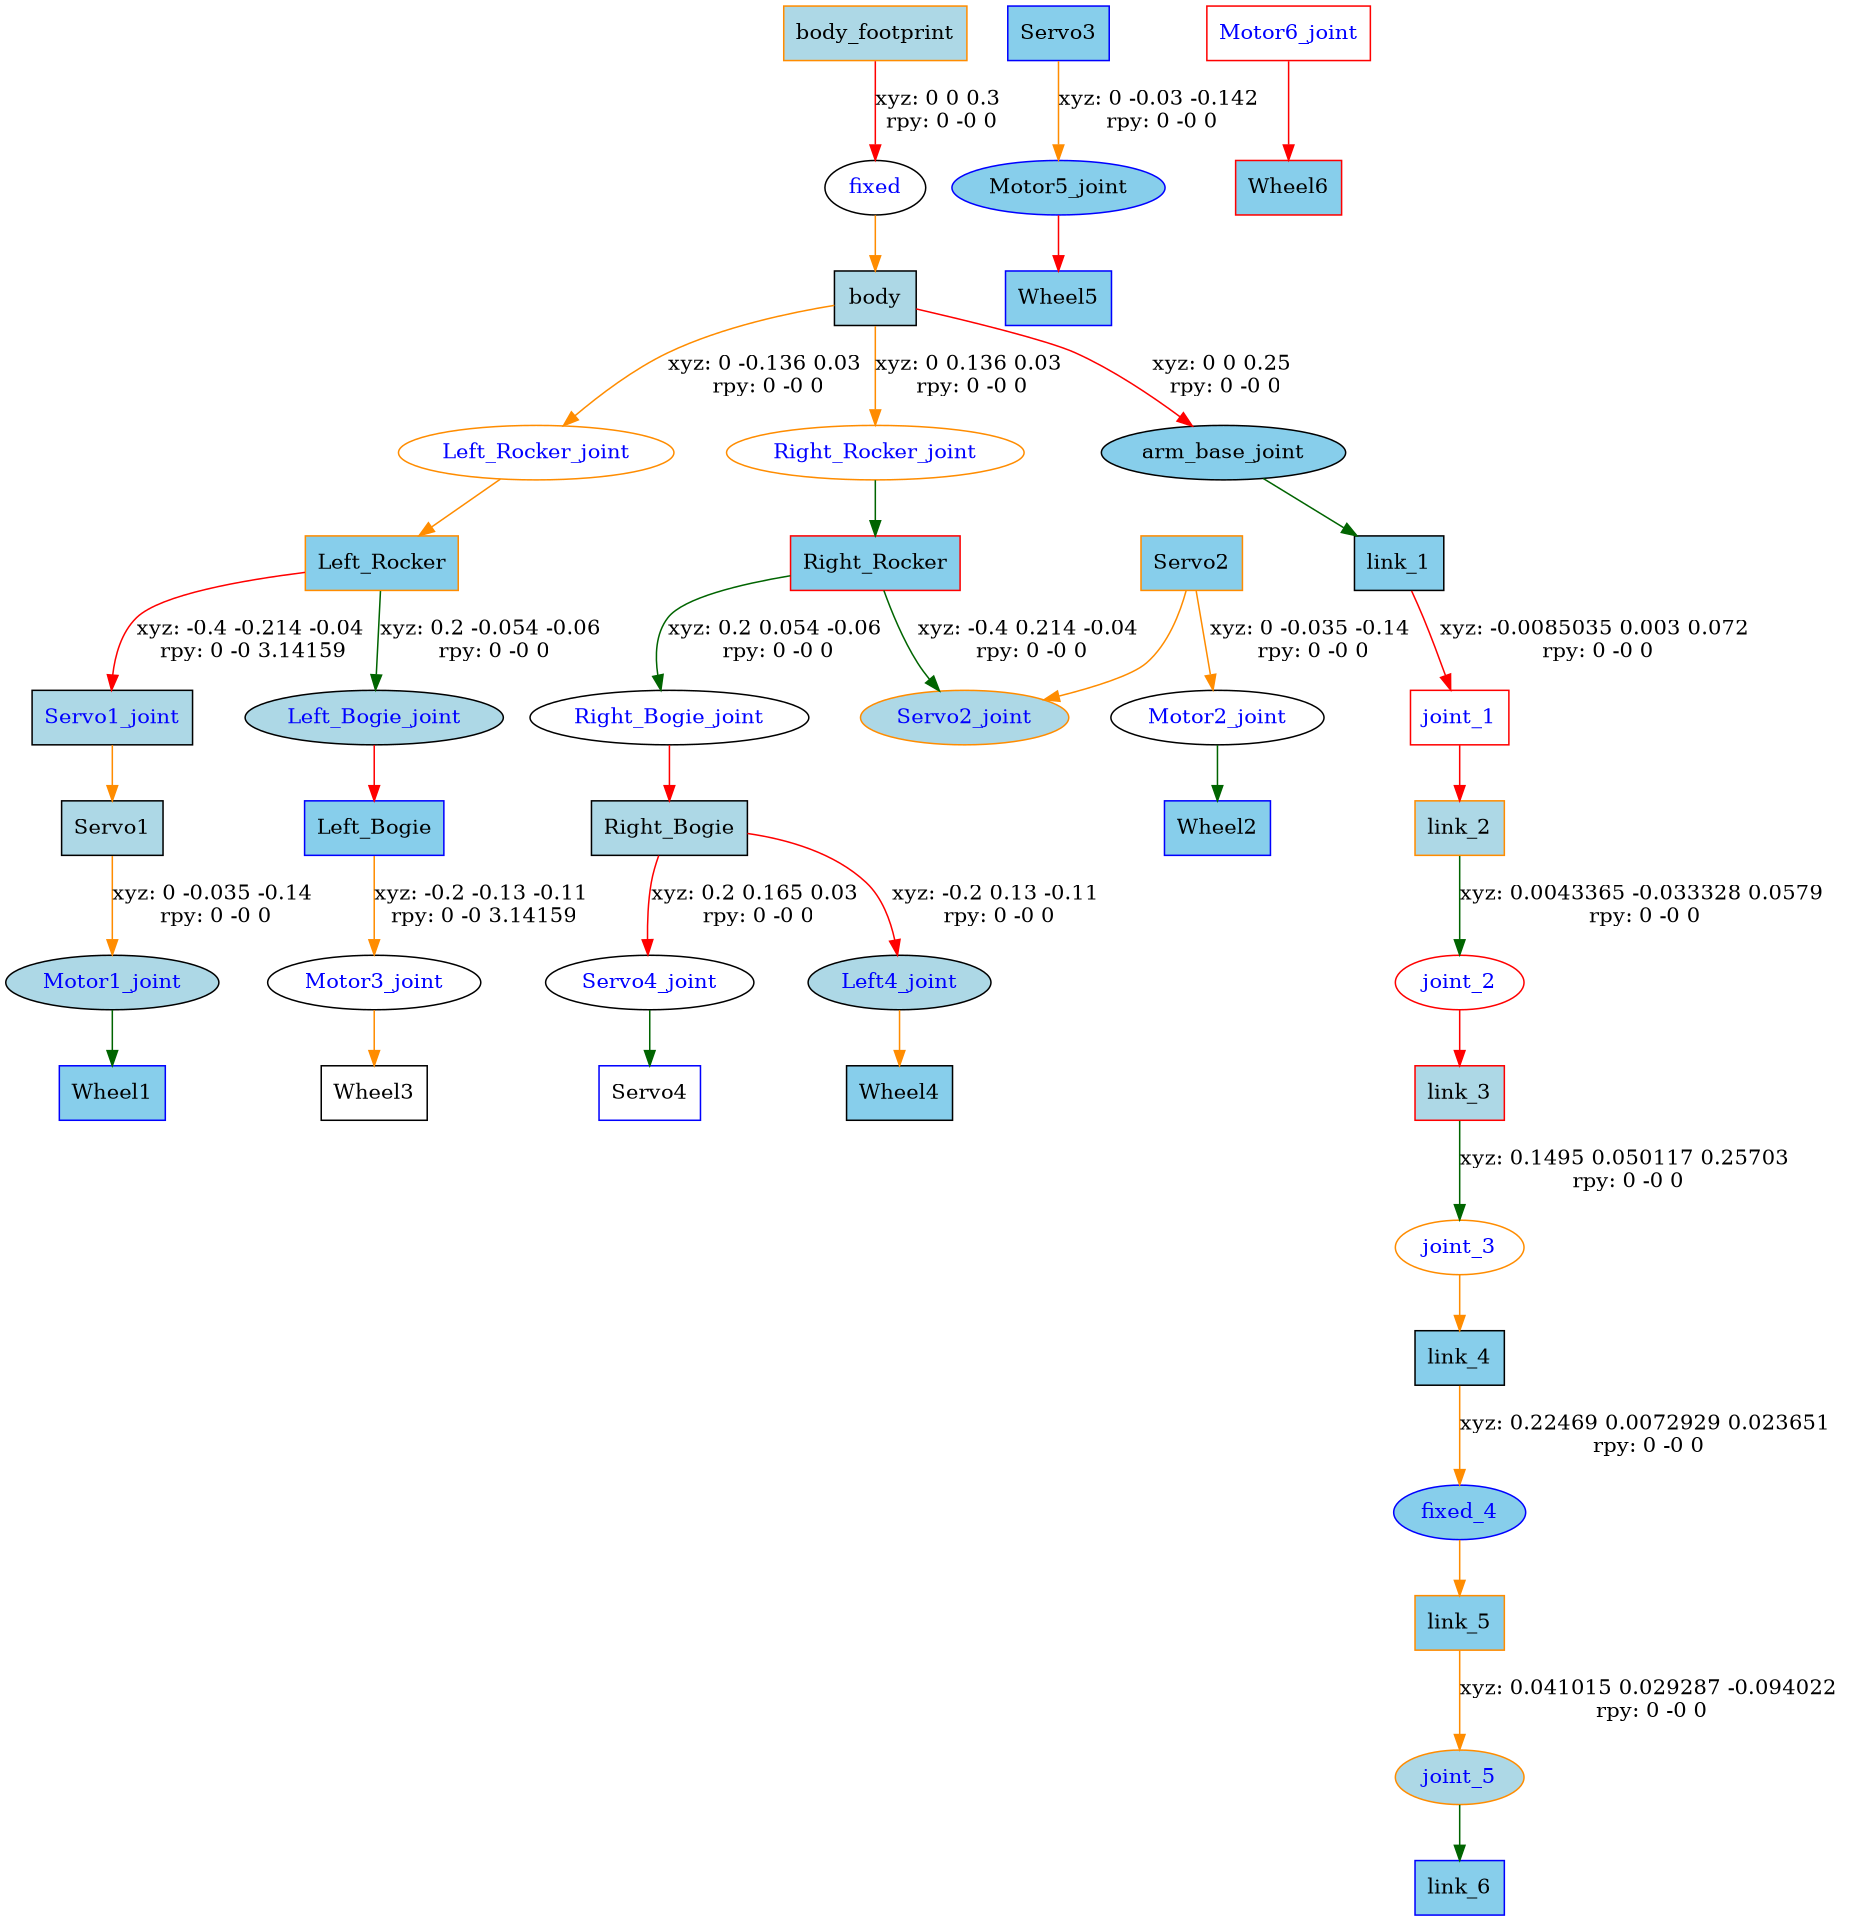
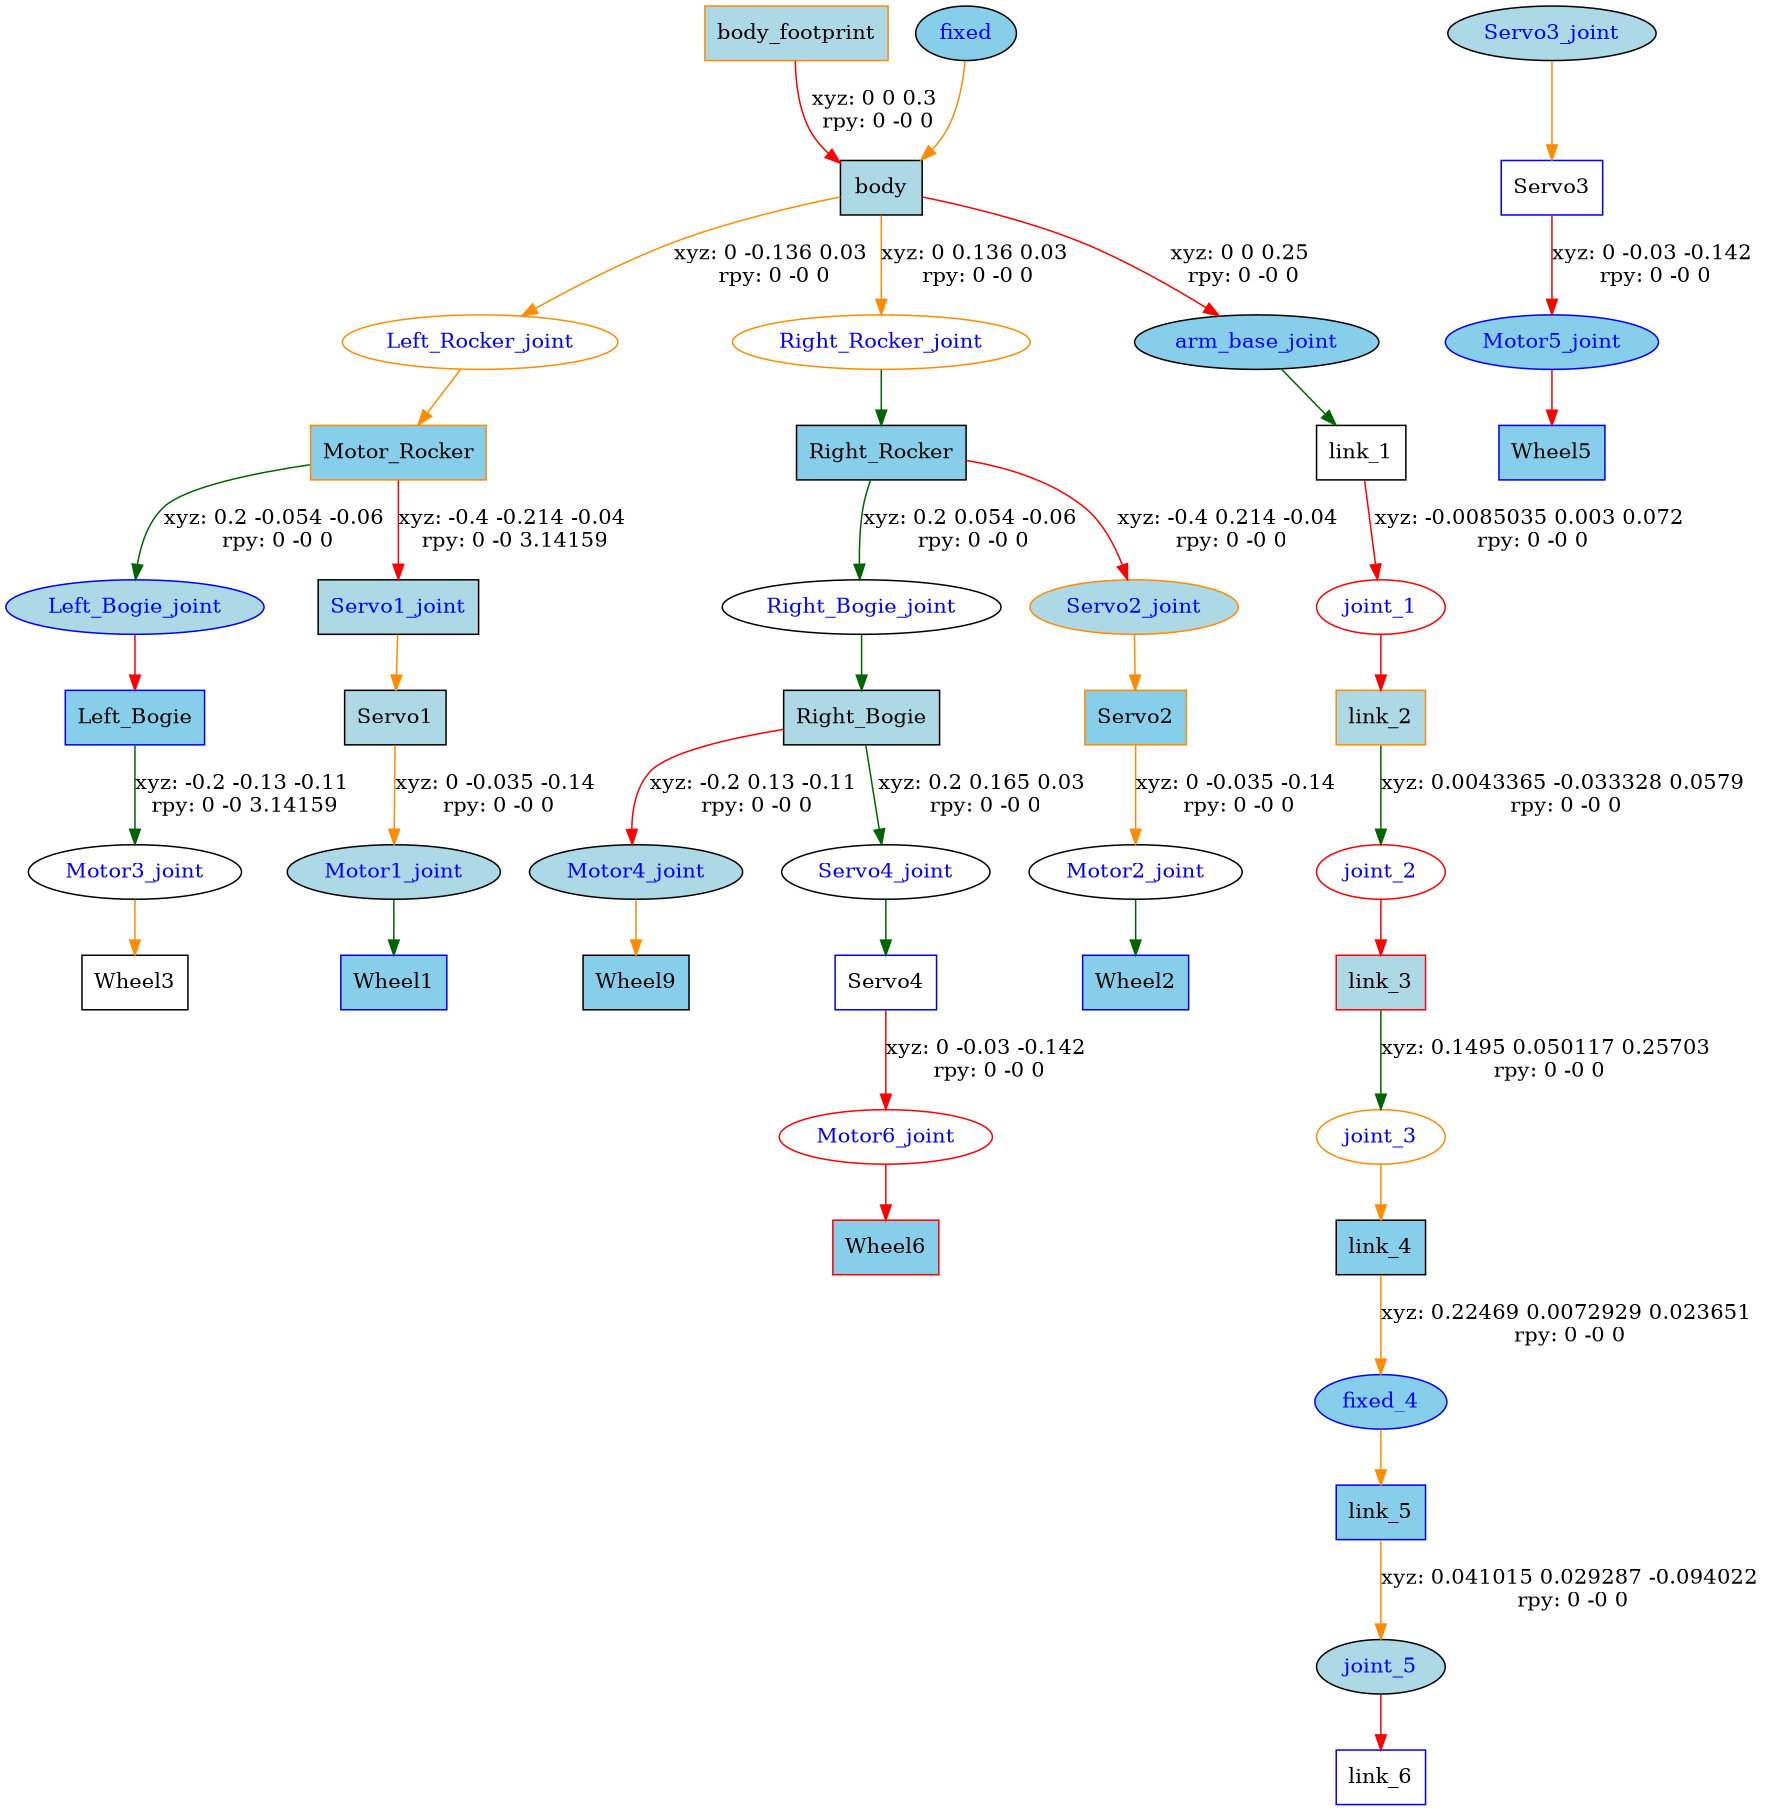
(1058, 33) -> (1552, 188)
(1289, 33) -> (886, 1137)
none -> (1552, 33)
(875, 103) -> (802, 111)
(1058, 103) -> (1552, 257)
(875, 188) -> (966, 33)
(1058, 188) -> (1552, 342)
(1224, 453) -> (1257, 342)
(382, 563) -> (398, 453)
(875, 563) -> (881, 453)
(1399, 563) -> (1361, 453)
(903, 637) -> (1060, 491)
(1142, 666) -> (1135, 655)
(374, 718) -> (135, 607)
(1460, 718) -> (1381, 607)
(669, 765) -> (862, 655)
(649, 897) -> (873, 787)
(374, 898) -> (135, 787)
(900, 983) -> (636, 872)
none -> (886, 1052)
(900, 1093) -> (636, 983)
(1460, 1623) -> (1381, 1512)
(1460, 1777) -> (1381, 1667)
(1460, 1825) -> (1381, 1715)
(1460, 1888) -> (1381, 1777)
